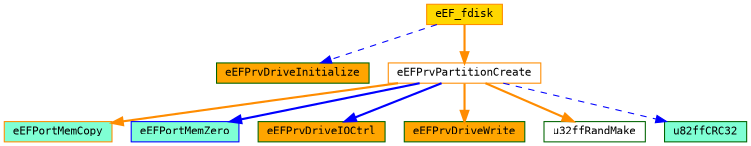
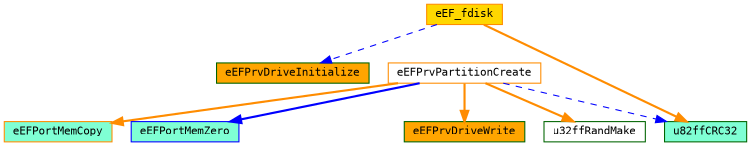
(465, 38) -> (580, 71)
(322, 132) -> none
